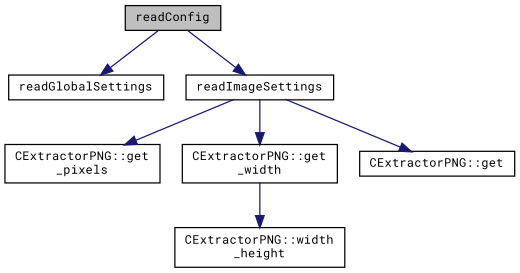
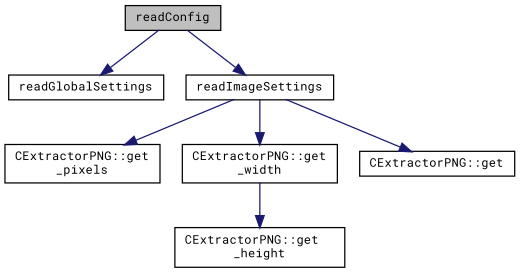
(260, 247) -> (260, 247)
